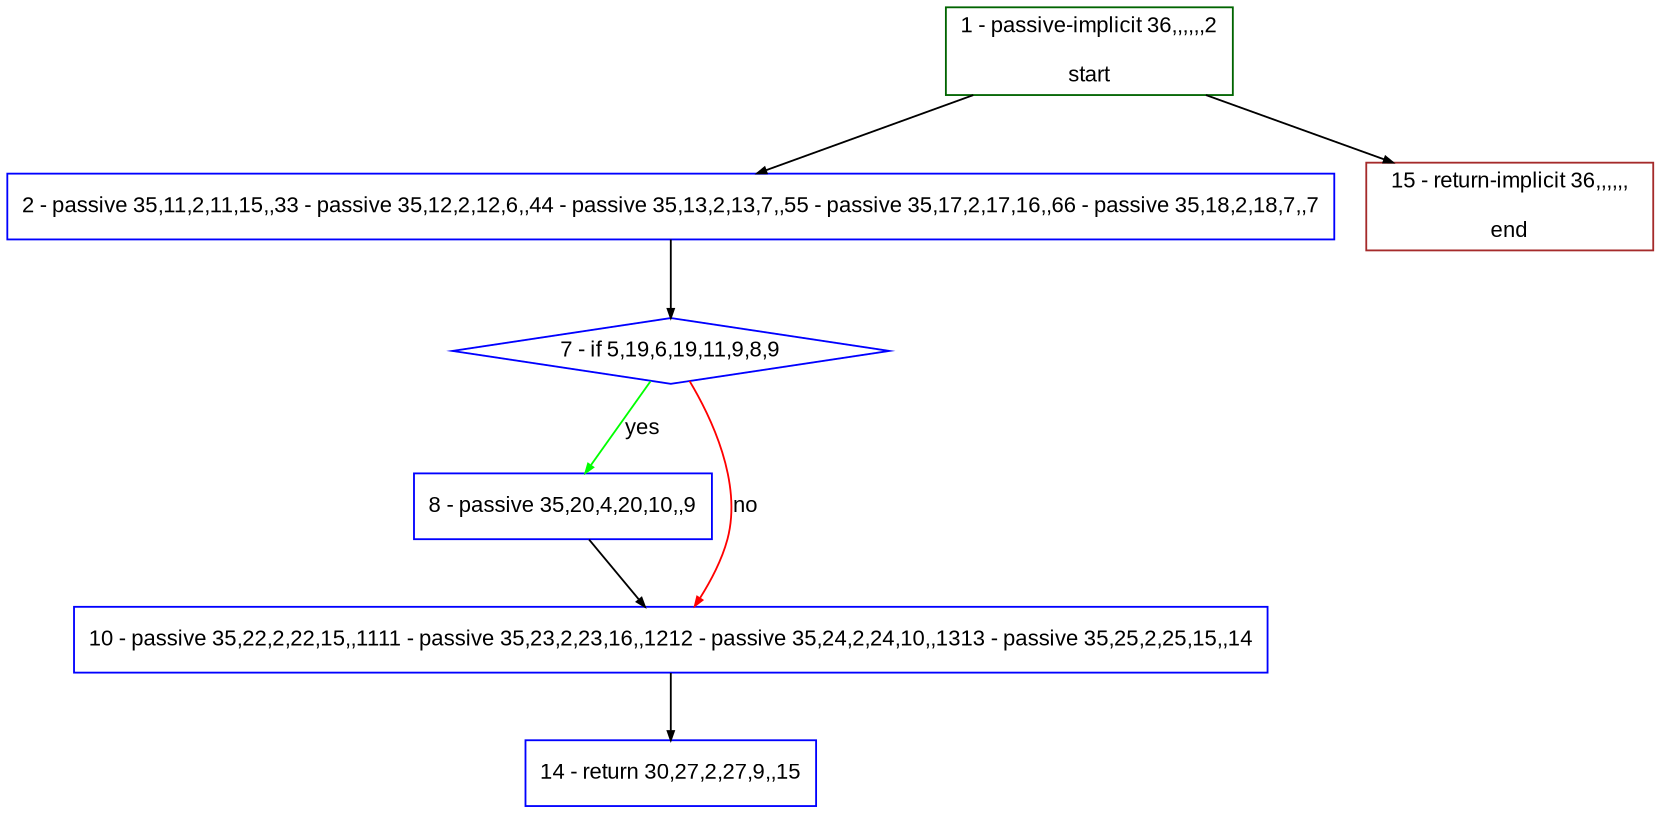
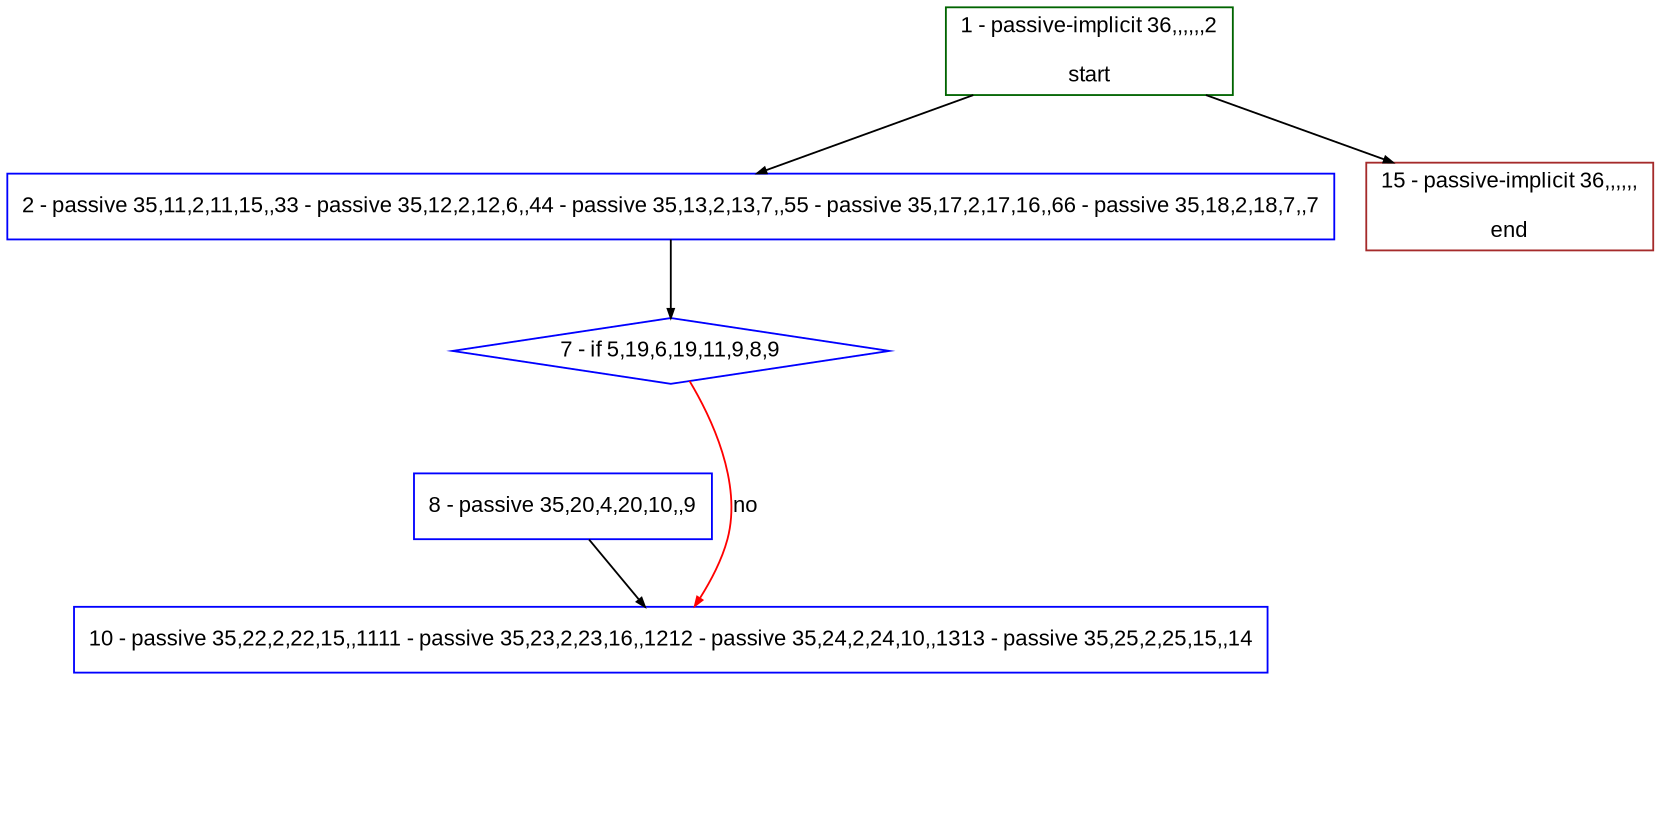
(1510, 207) -> (1510, 207)
(621, 423) -> none
(671, 773) -> none
